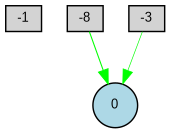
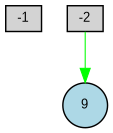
(85, 19) -> (85, 19)
(147, 19) -> none
(115, 105) -> (85, 105)
